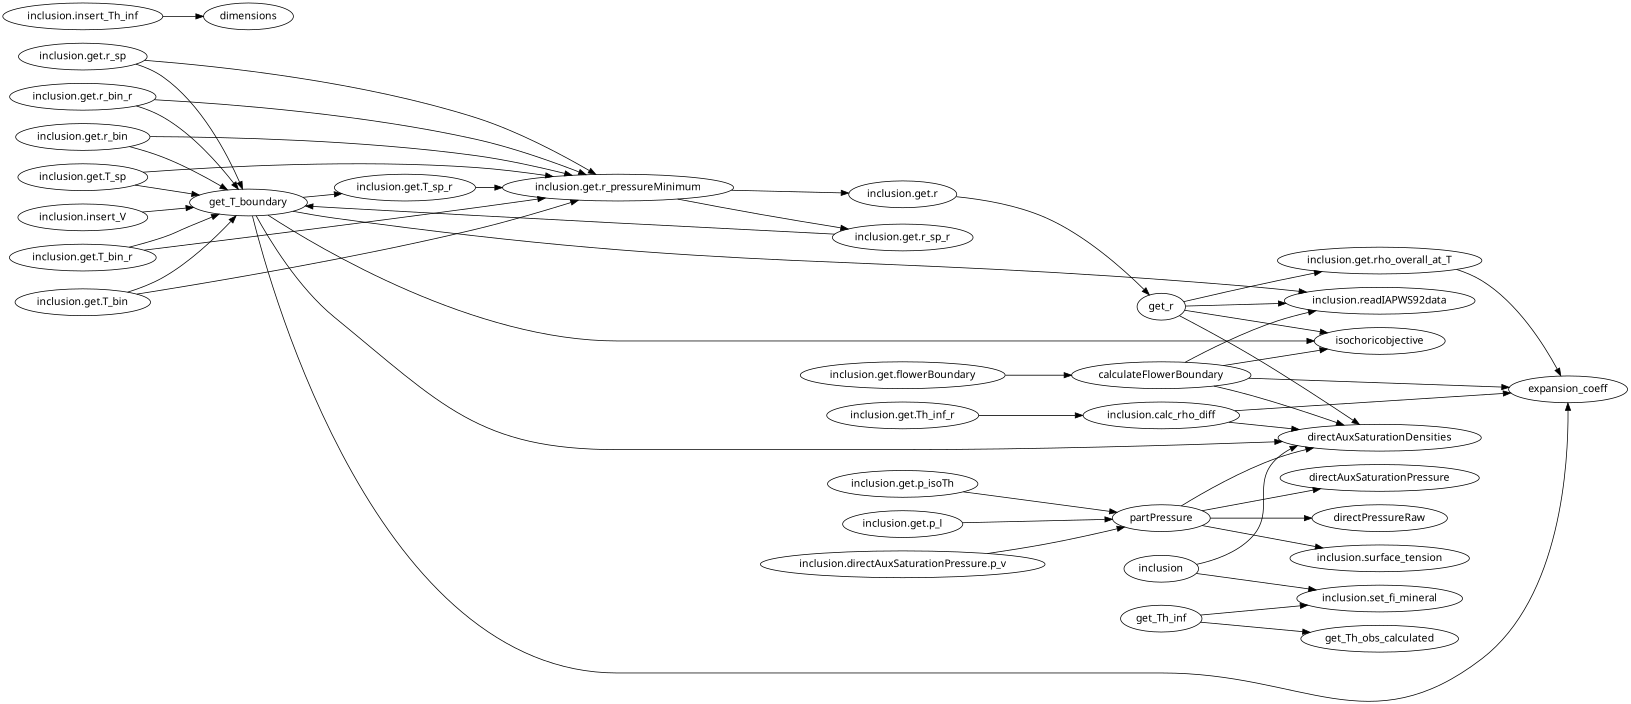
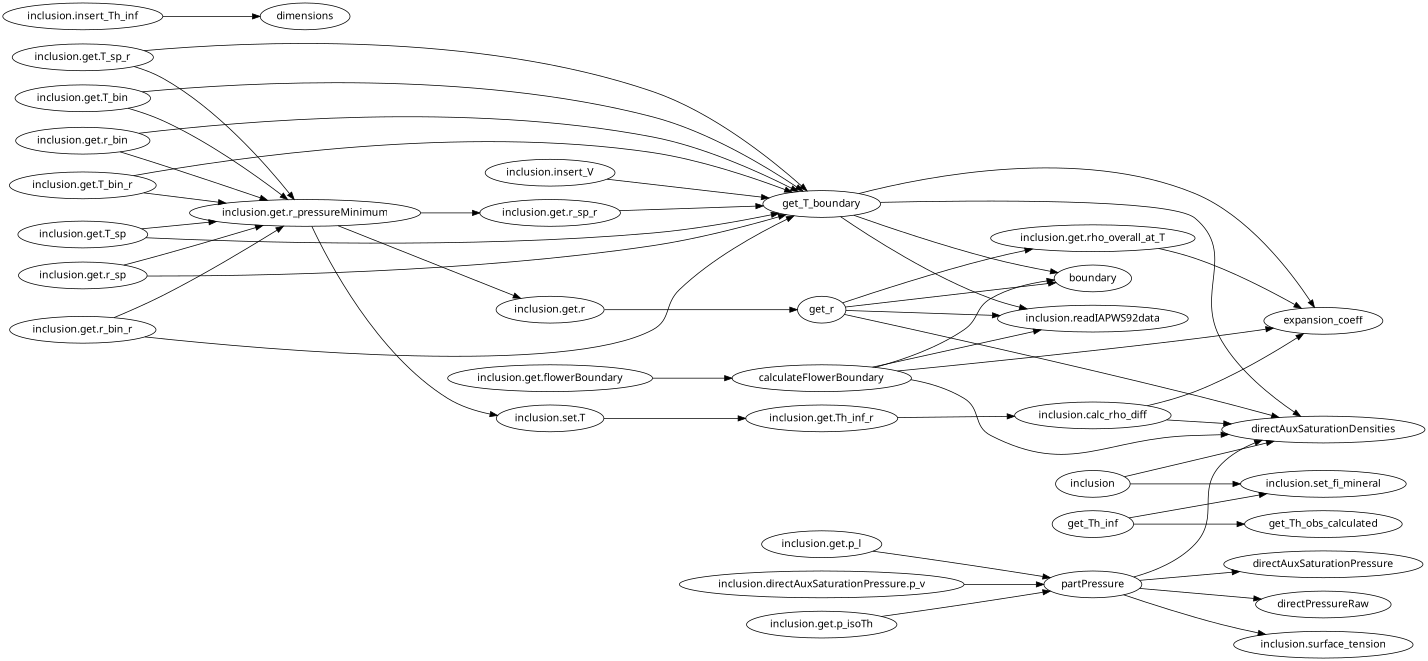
(319, 196) -> (489, 55)
(1380, 341) -> (1093, 278)
none -> (550, 418)
